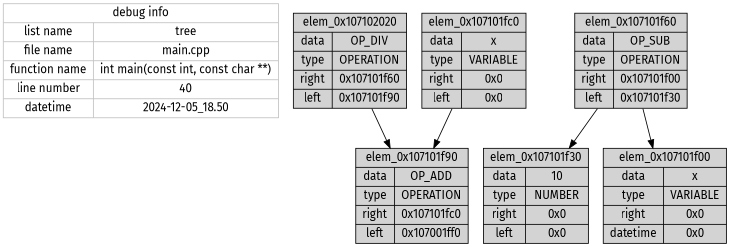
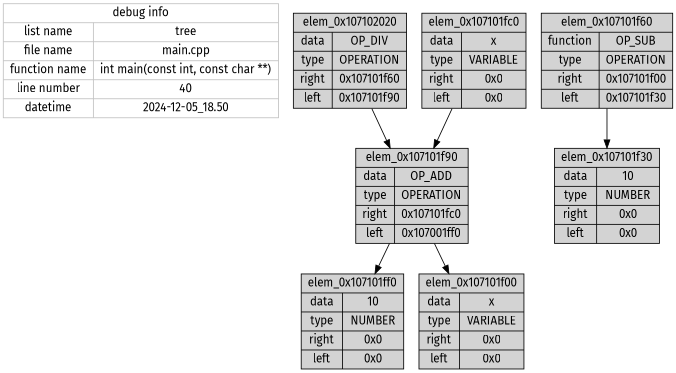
(594, 41) -> (570, 41)
(647, 124) -> (440, 255)
(633, 233) -> (439, 359)
none -> (352, 321)
